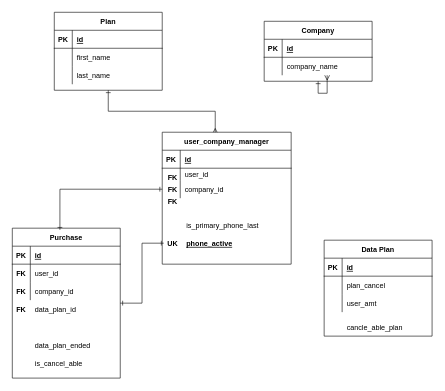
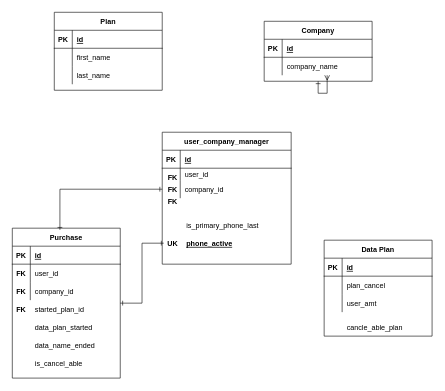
(163, 111) -> none
(57, 310) -> (63, 310)
none -> (75, 327)
(64, 346) -> (65, 346)
